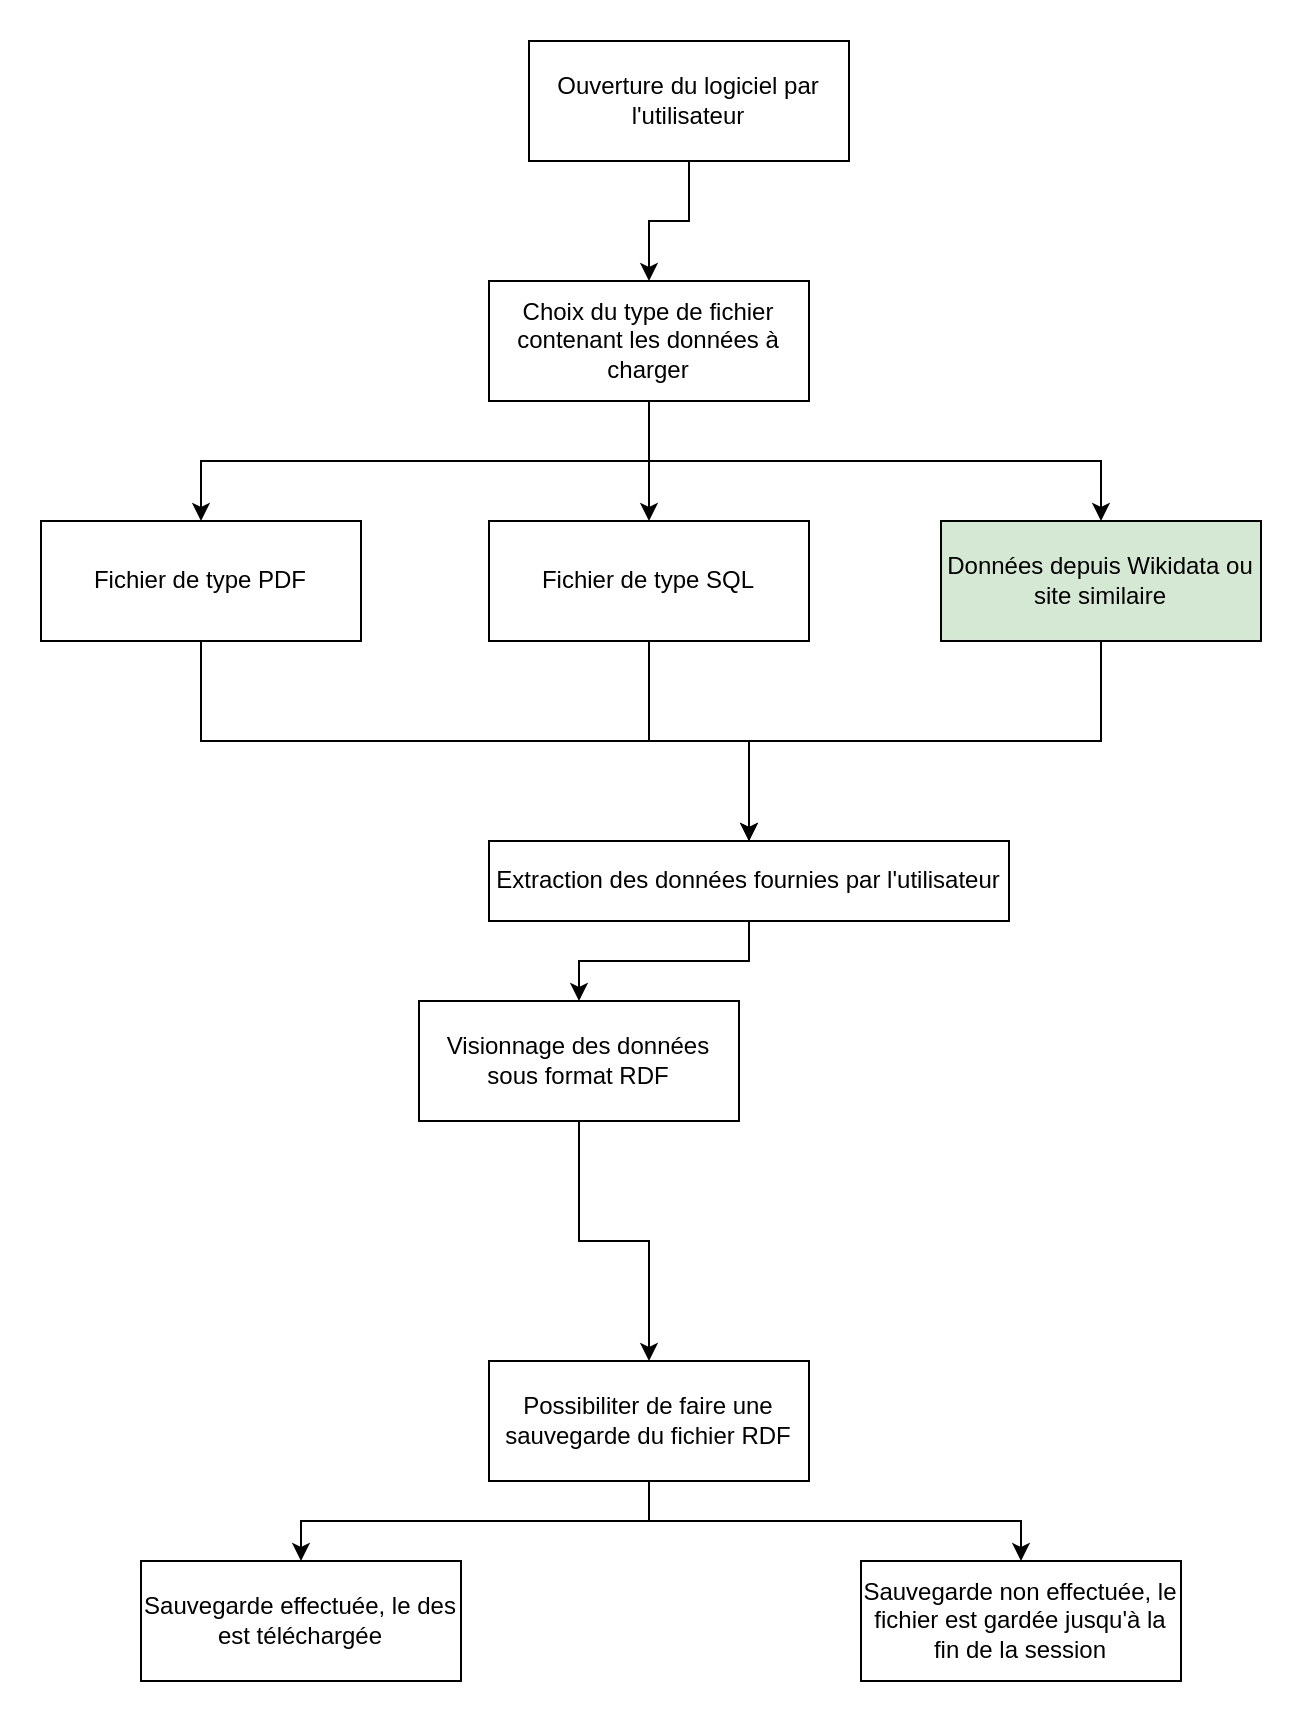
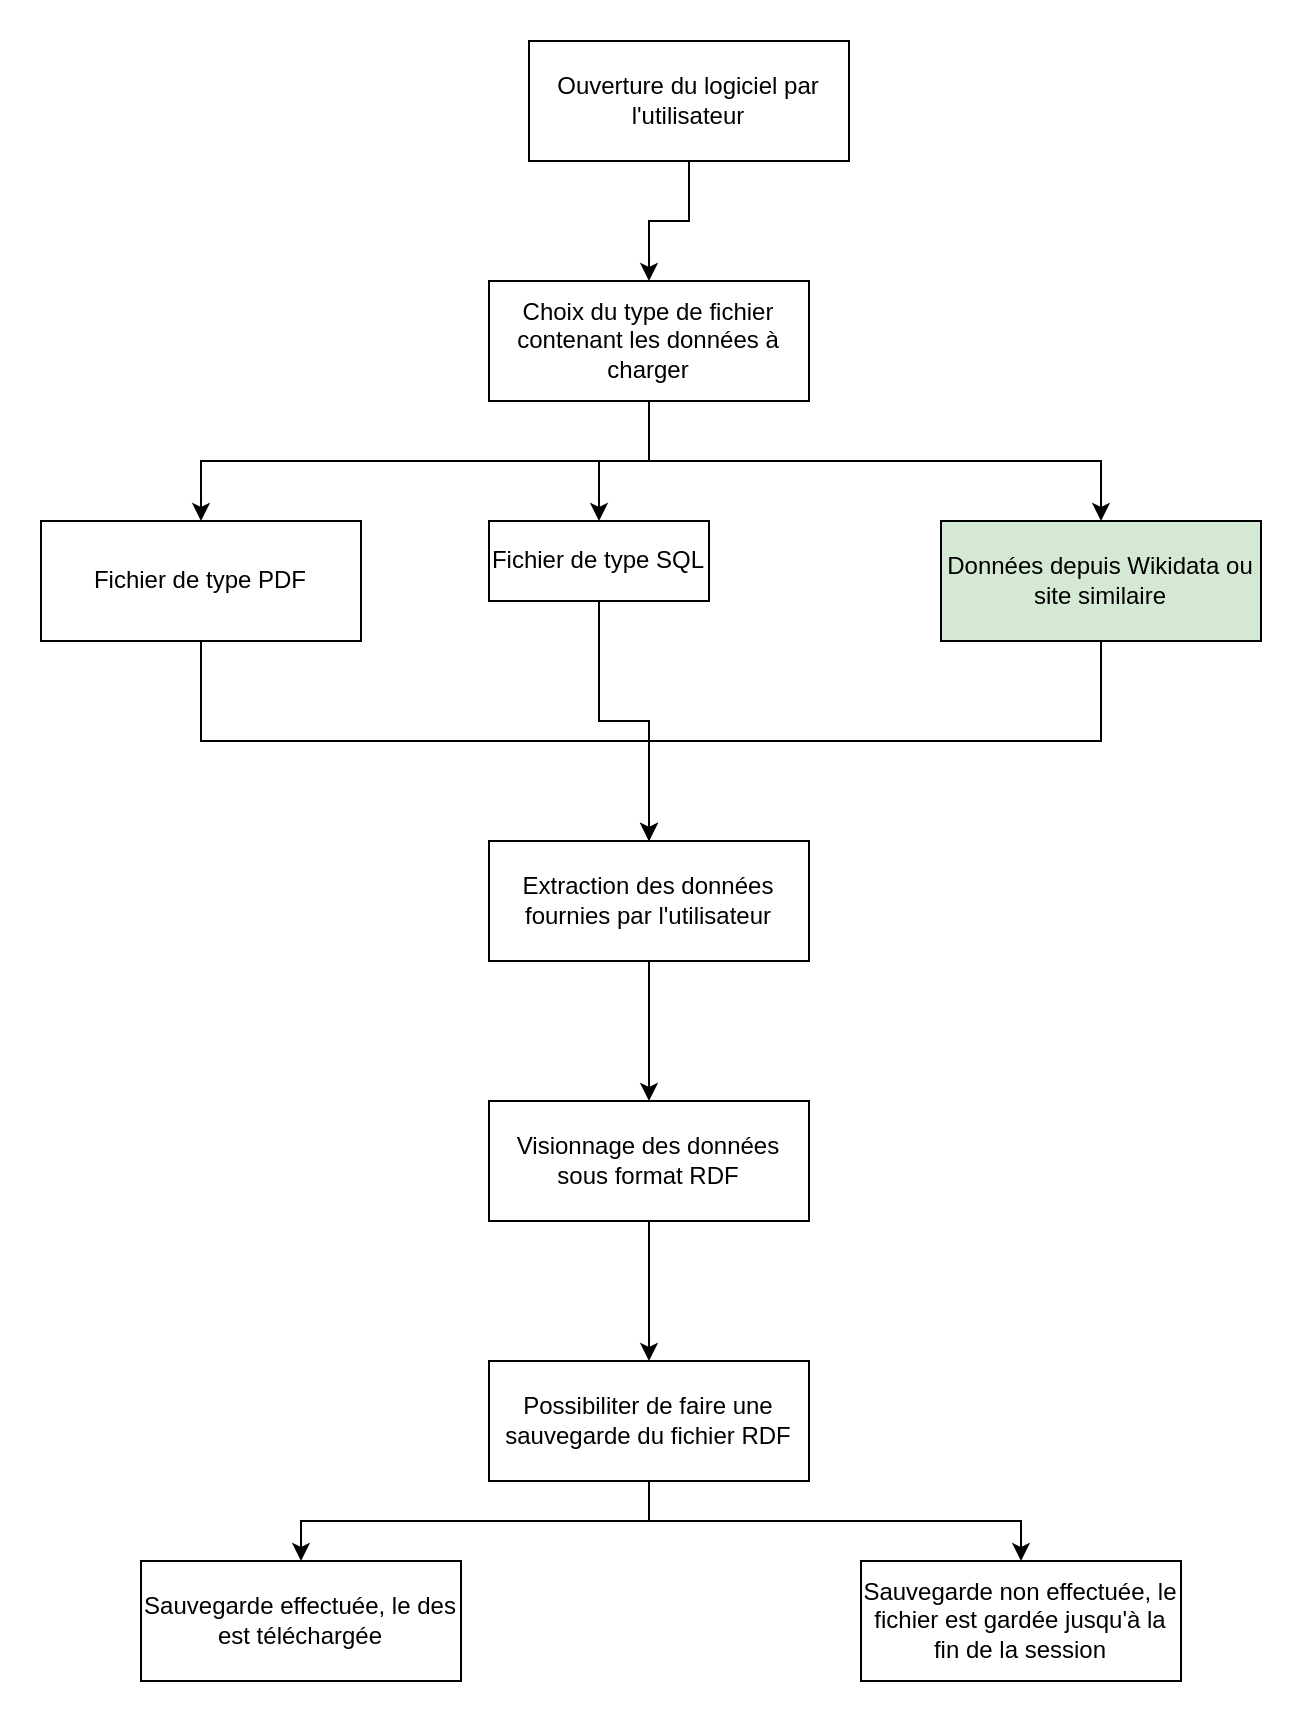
(649, 581) -> (599, 561)
(749, 881) -> (649, 901)
(579, 1061) -> (649, 1161)
